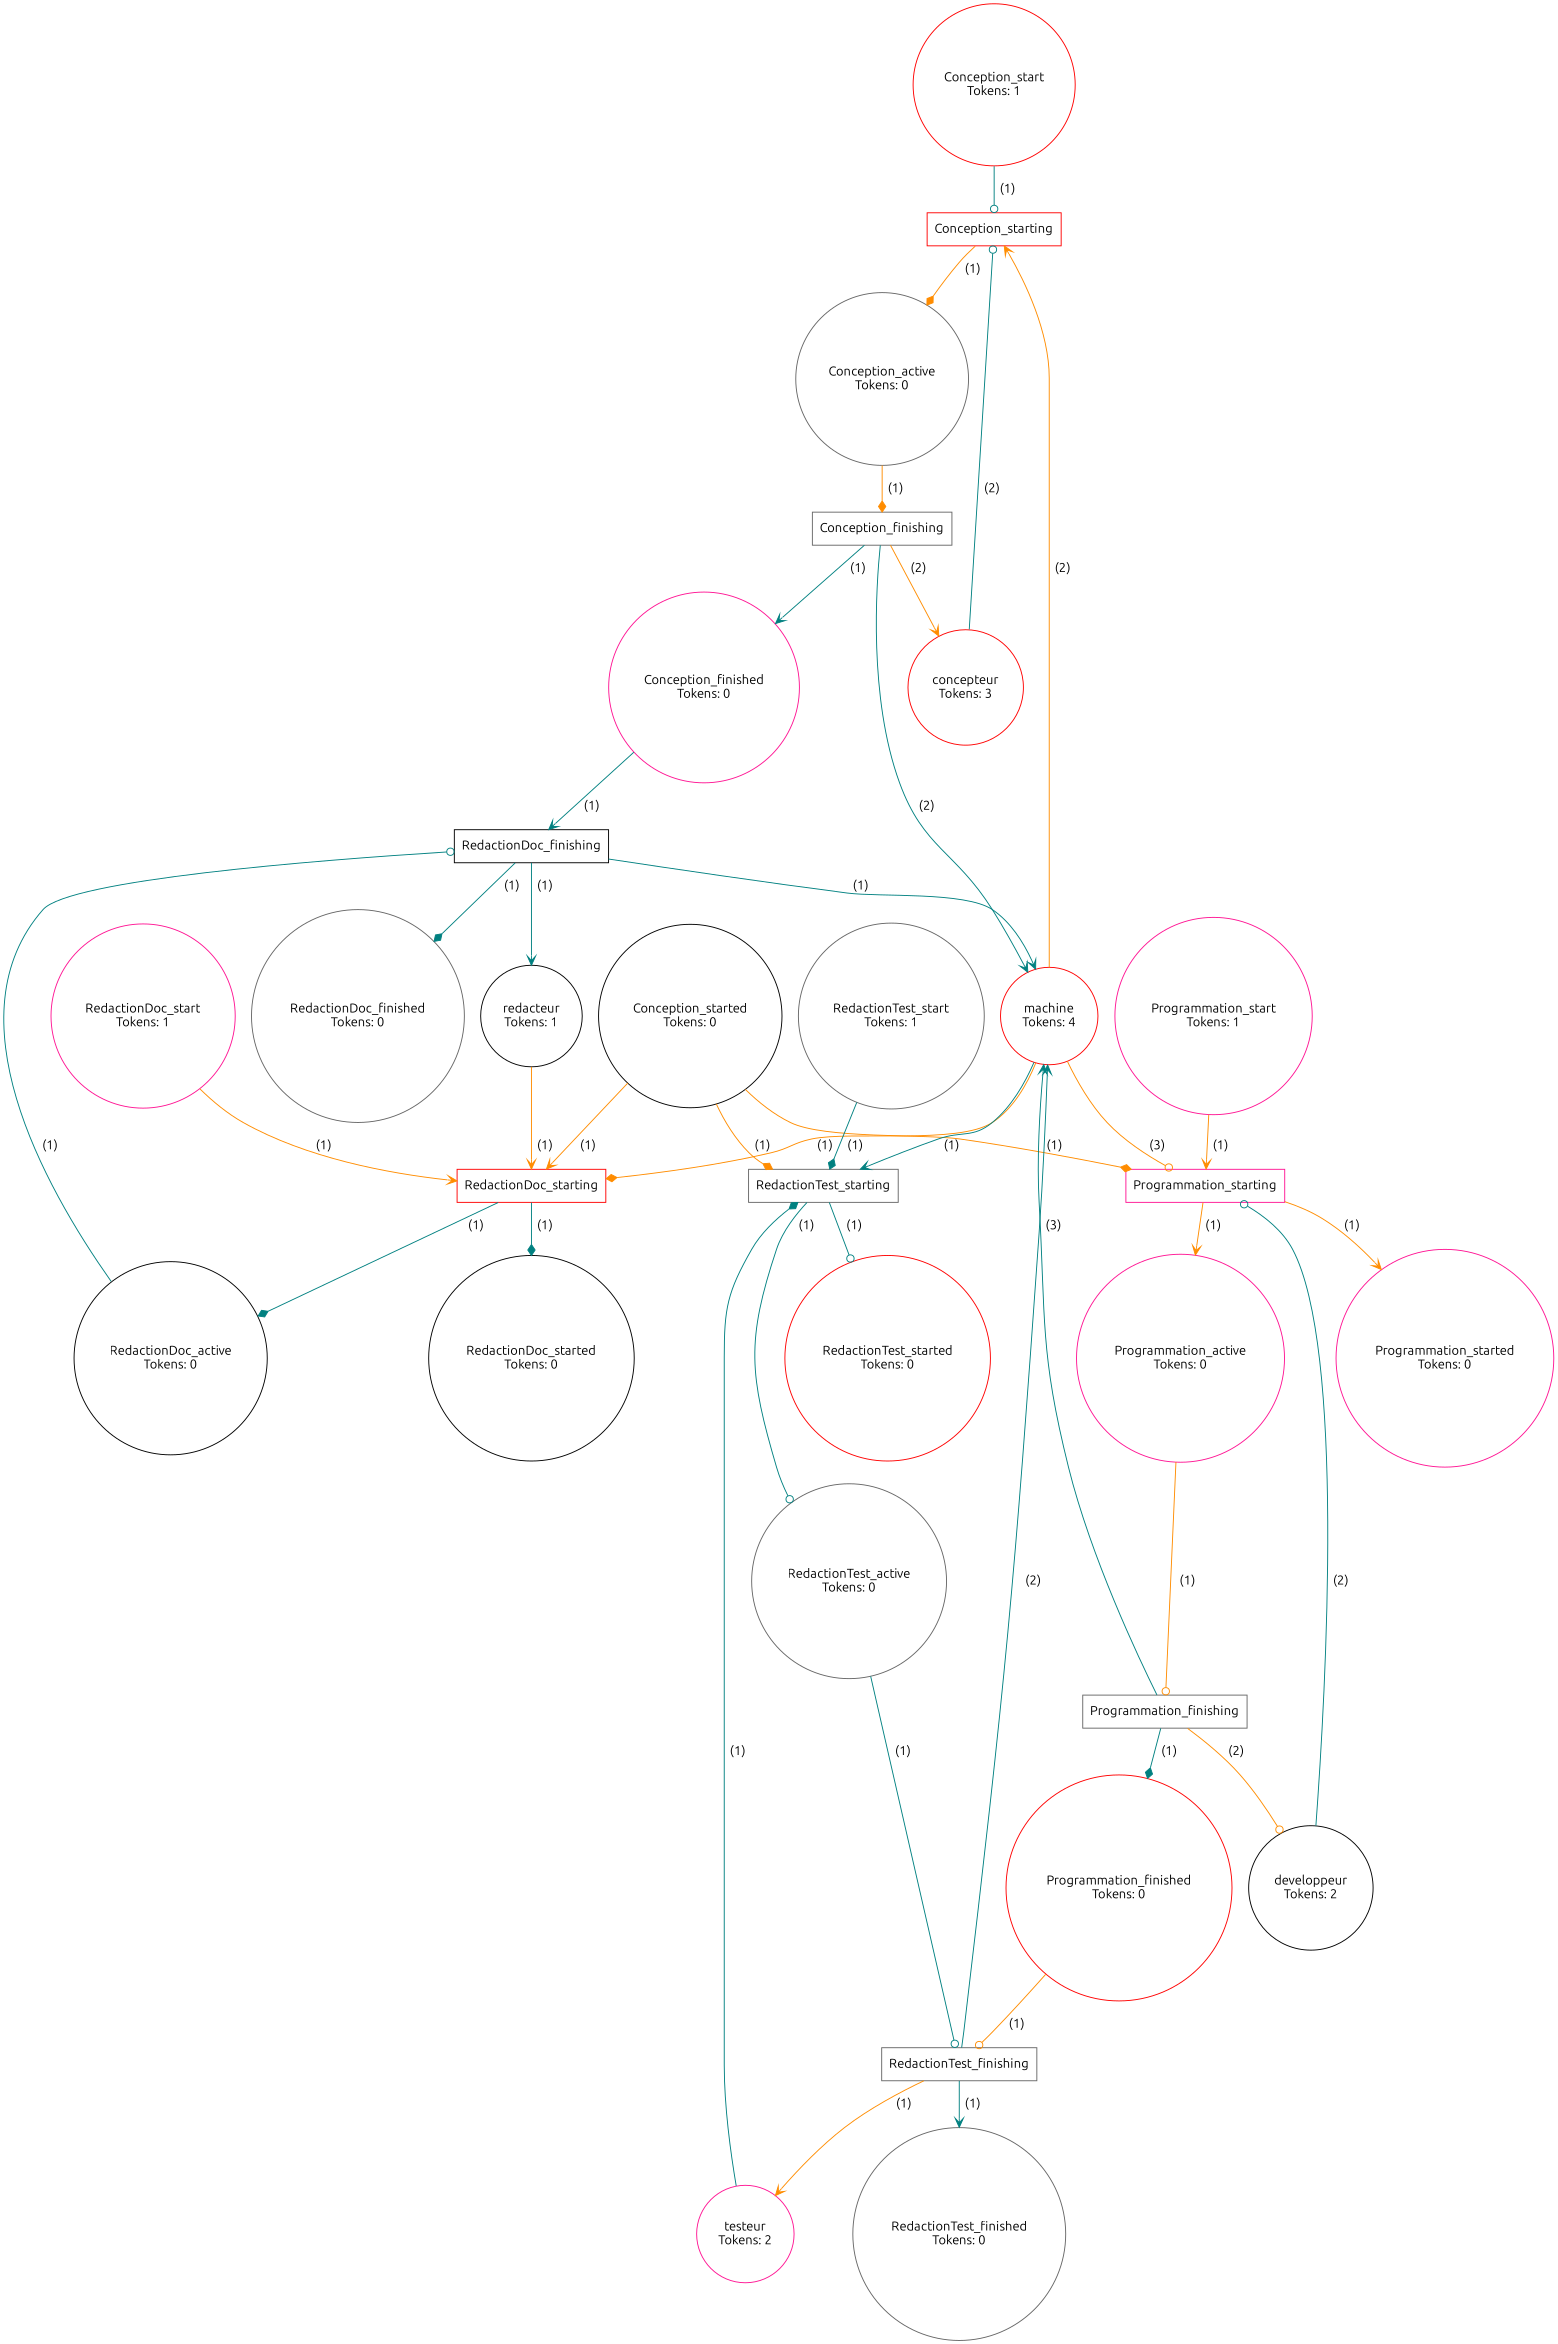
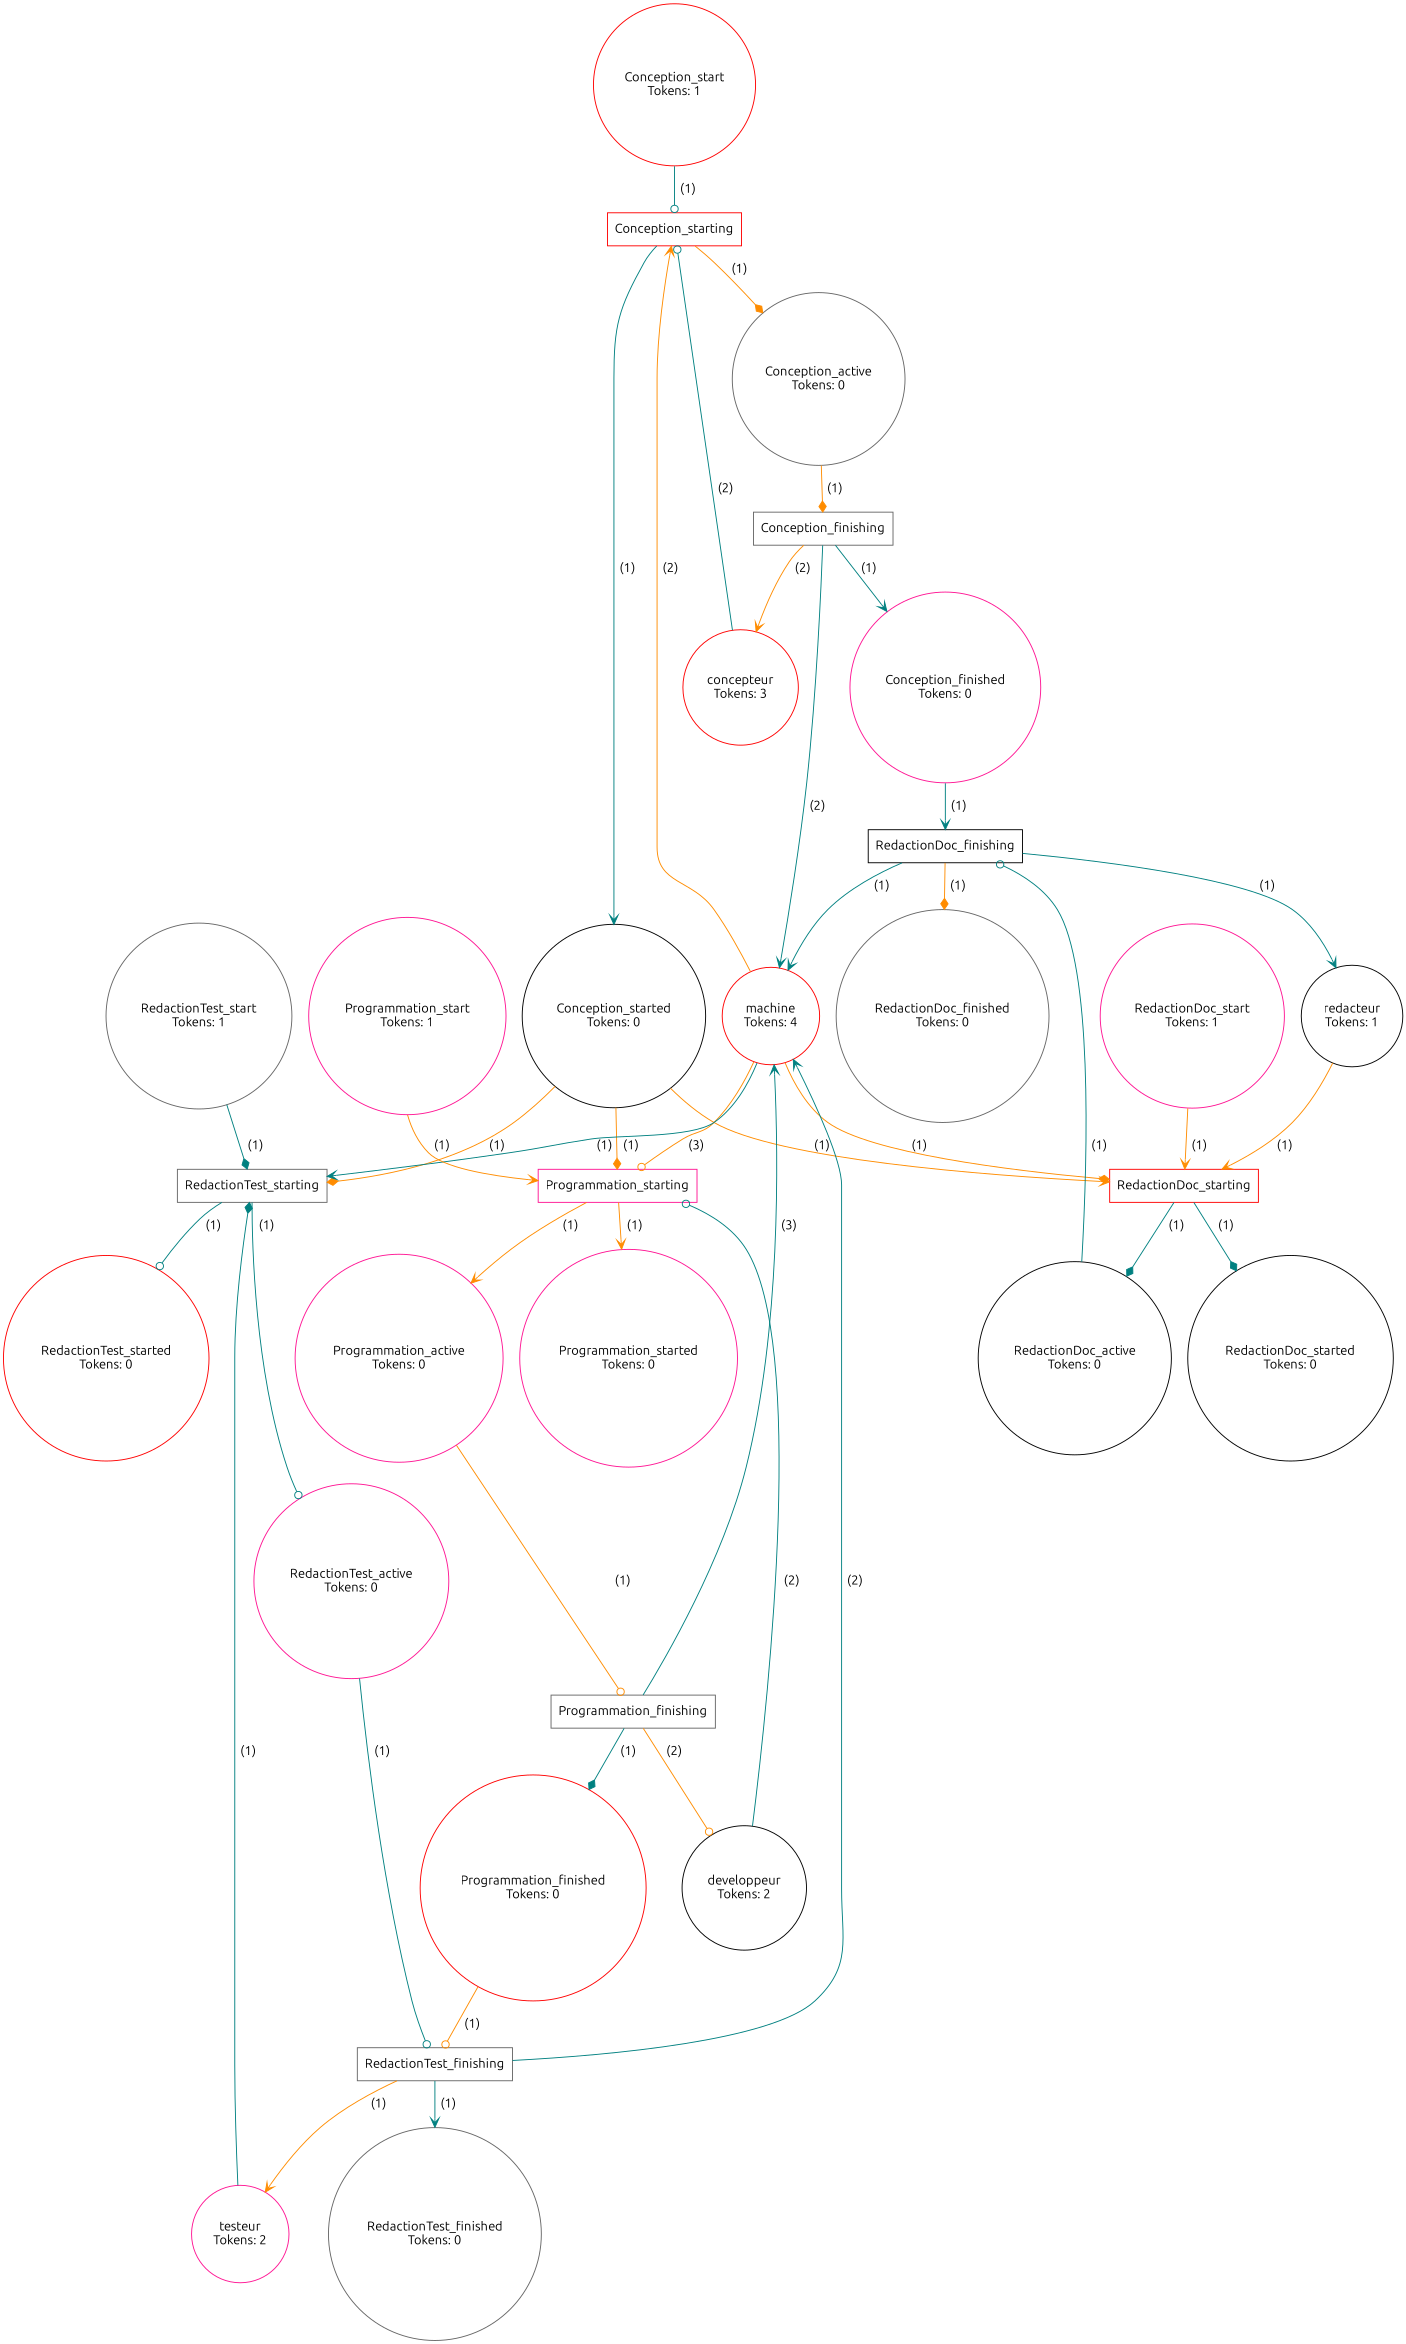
none -> (614, 576)
(479, 898) -> (945, 881)
(849, 1581) -> (351, 1581)
